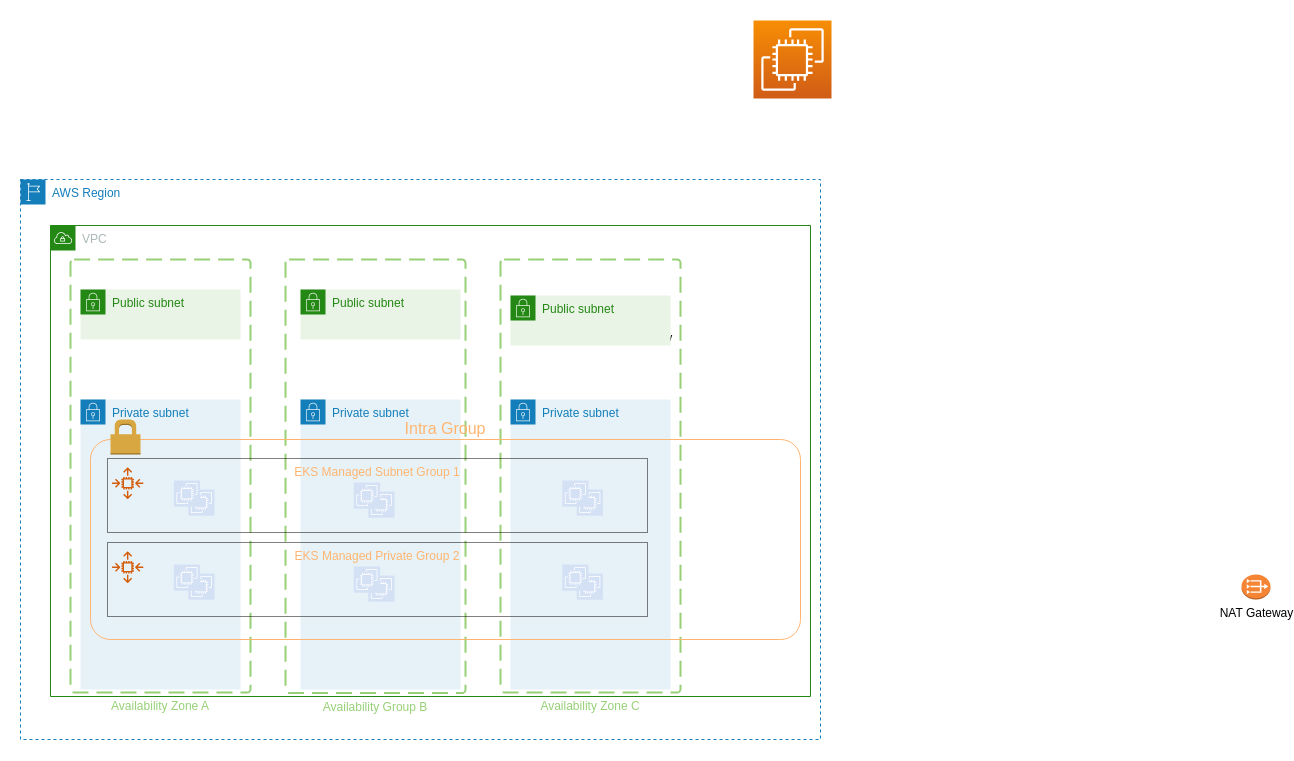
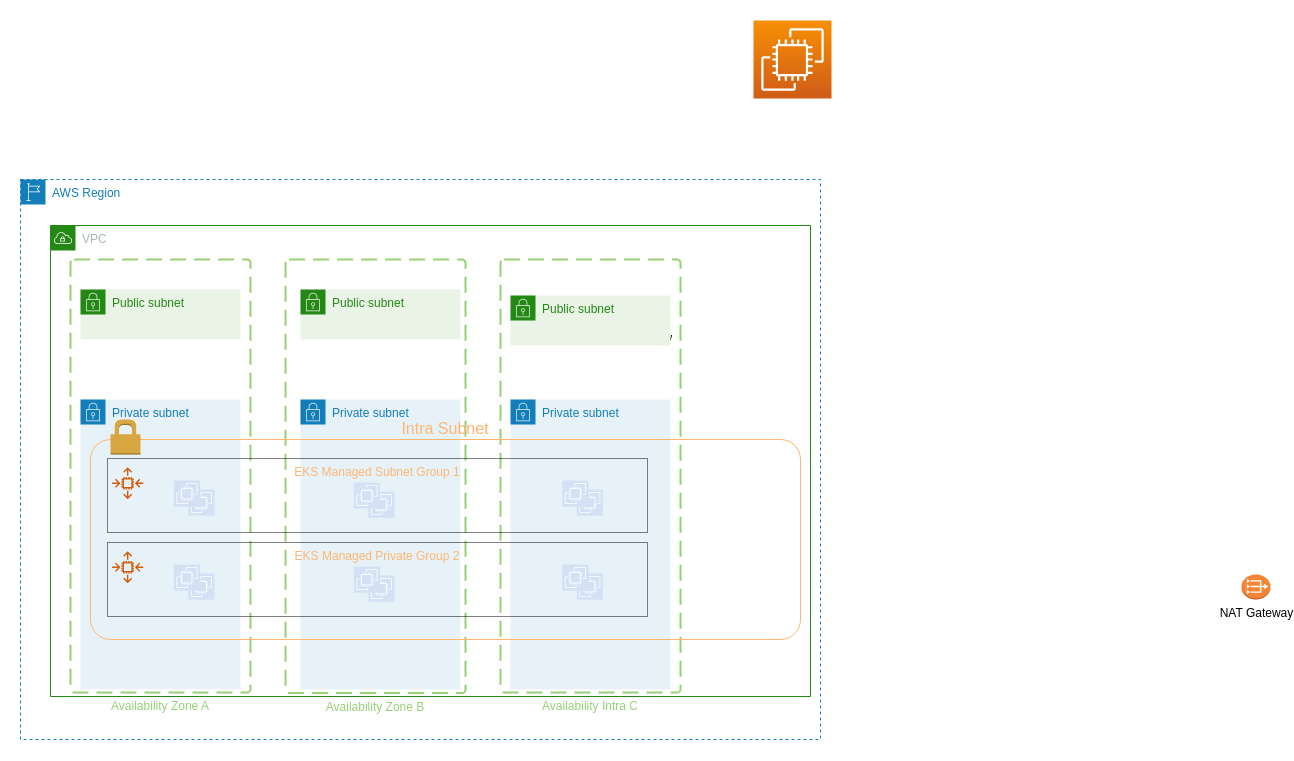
(445, 429) -> (445, 429)
(590, 706) -> (590, 706)
(375, 707) -> (375, 707)
